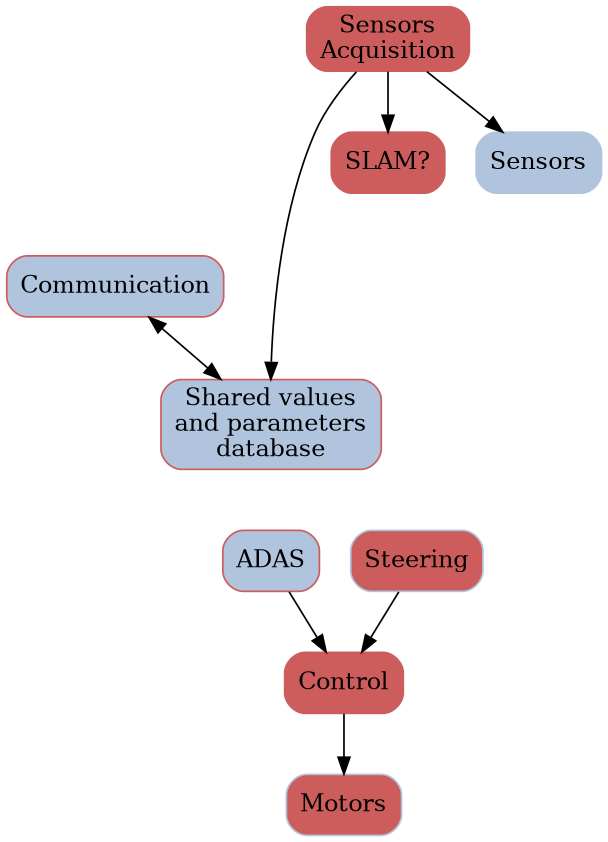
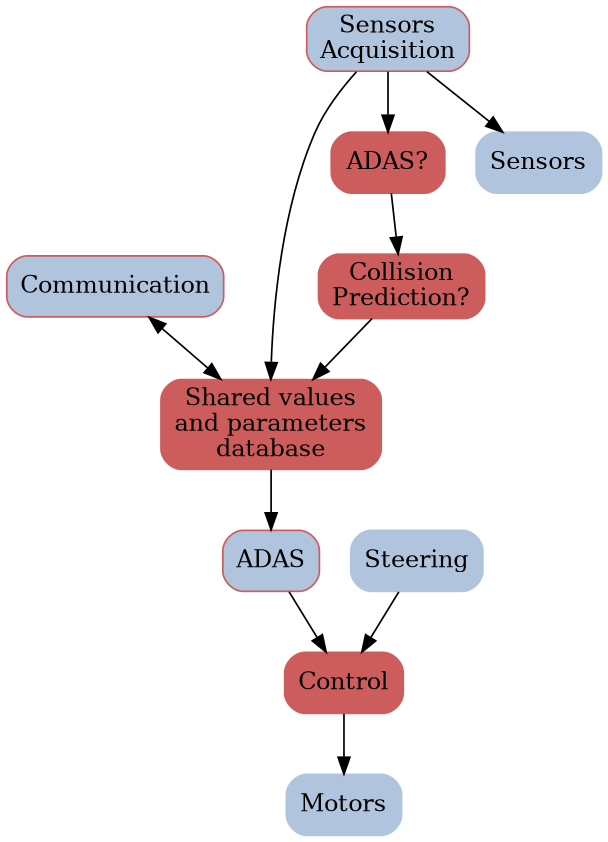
(388, 39) -> (388, 39)
(388, 163) -> (388, 163)
none -> (402, 286)
(271, 424) -> (271, 424)
none -> (271, 491)
(417, 561) -> (417, 561)
(344, 805) -> (344, 805)
